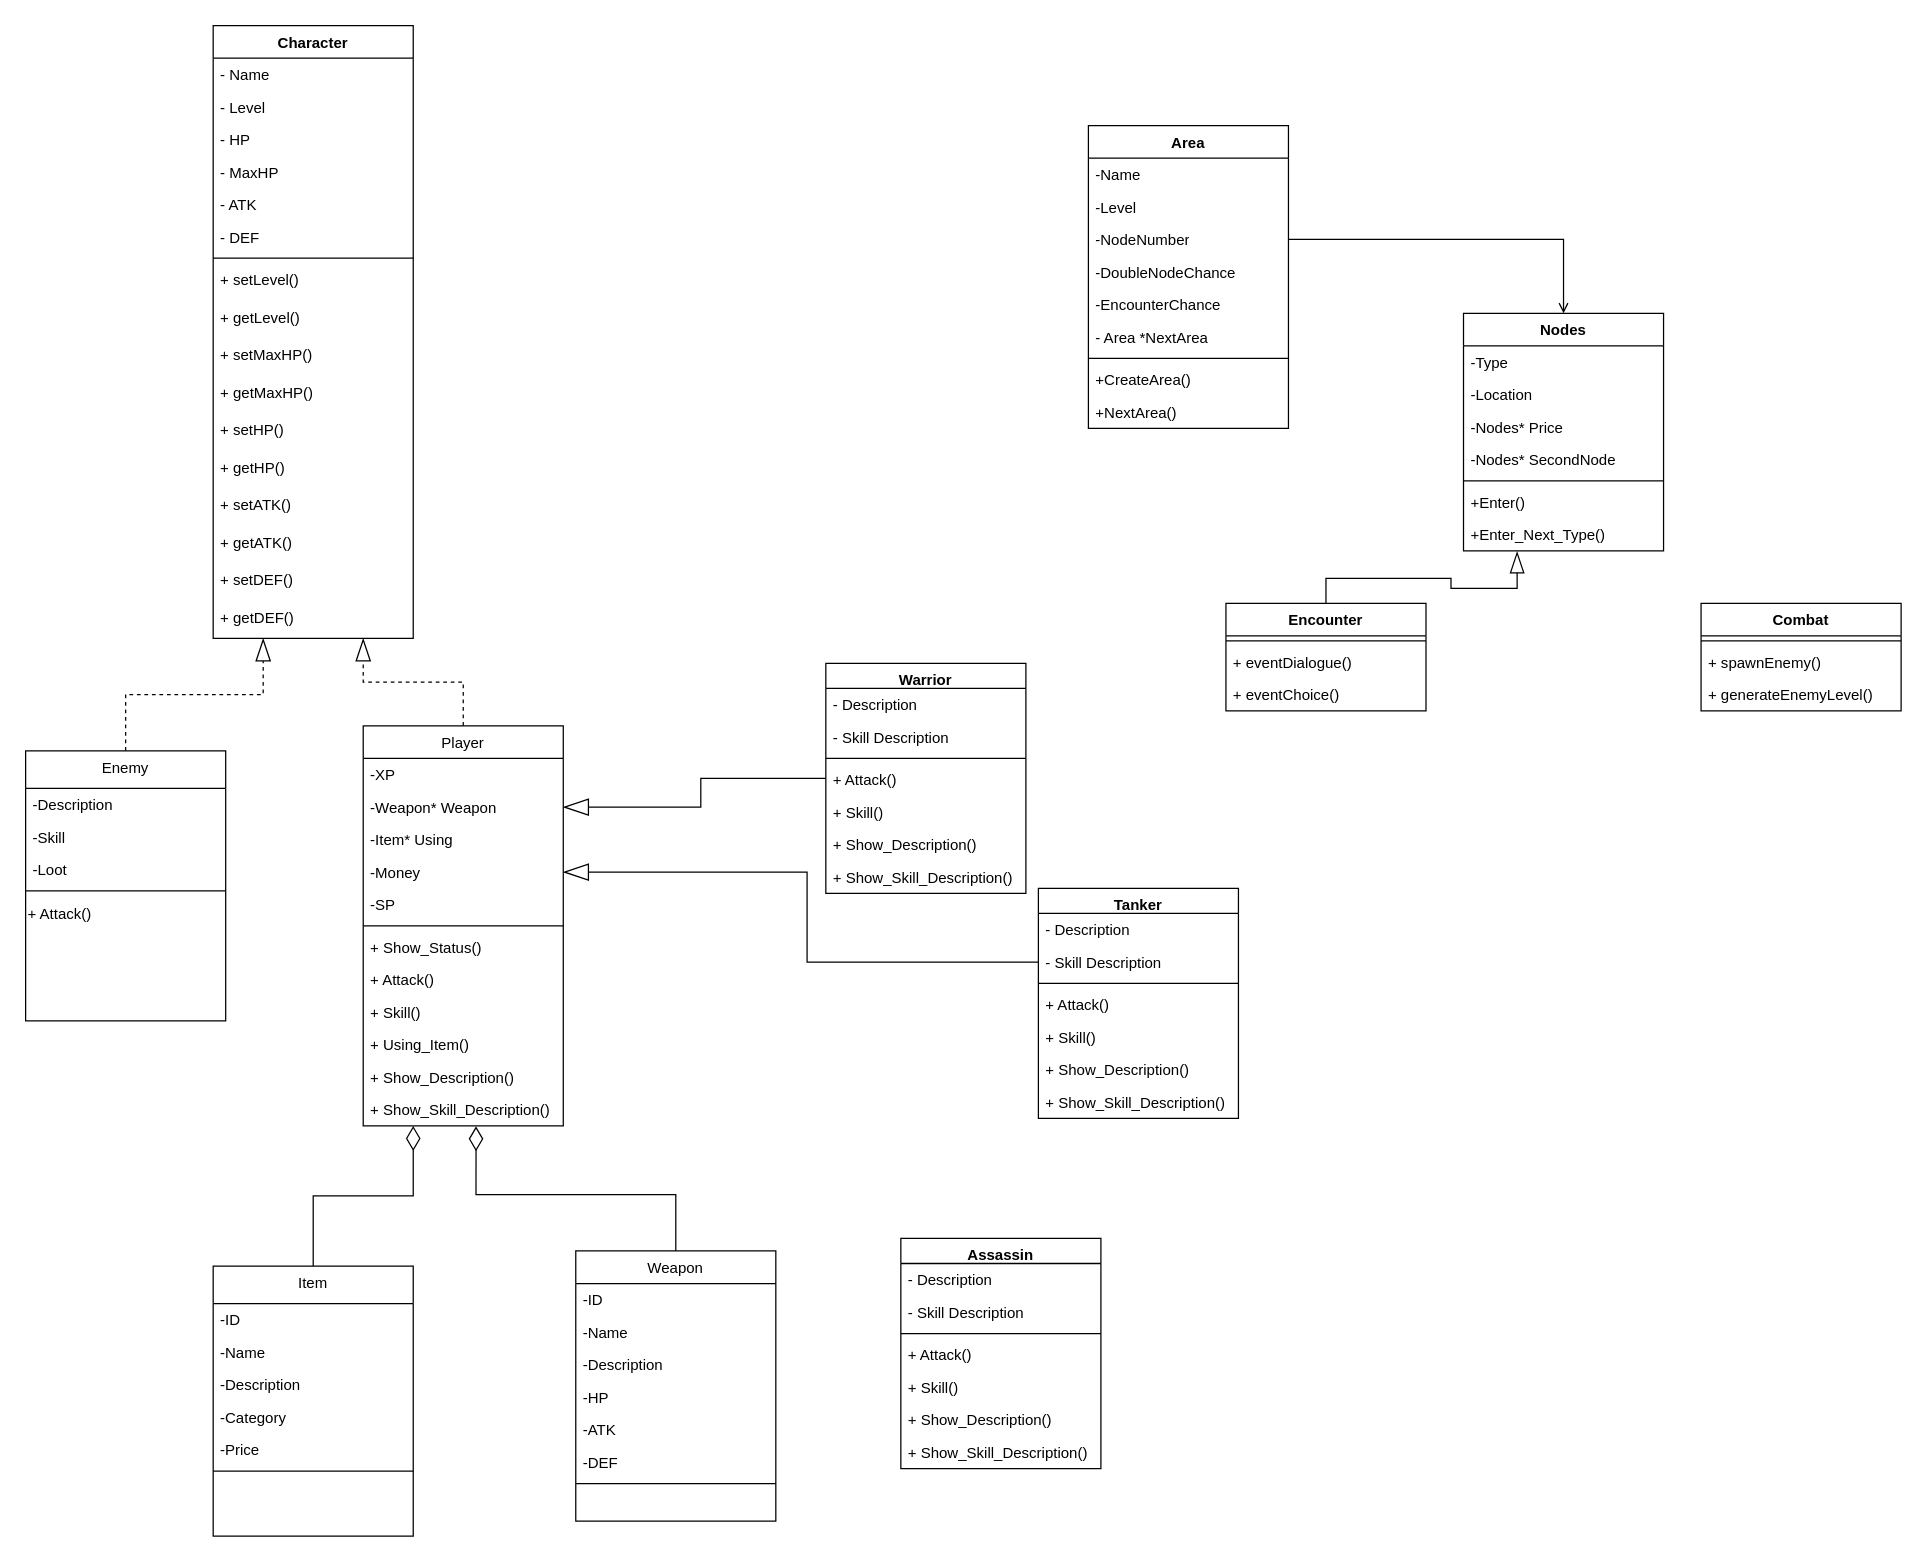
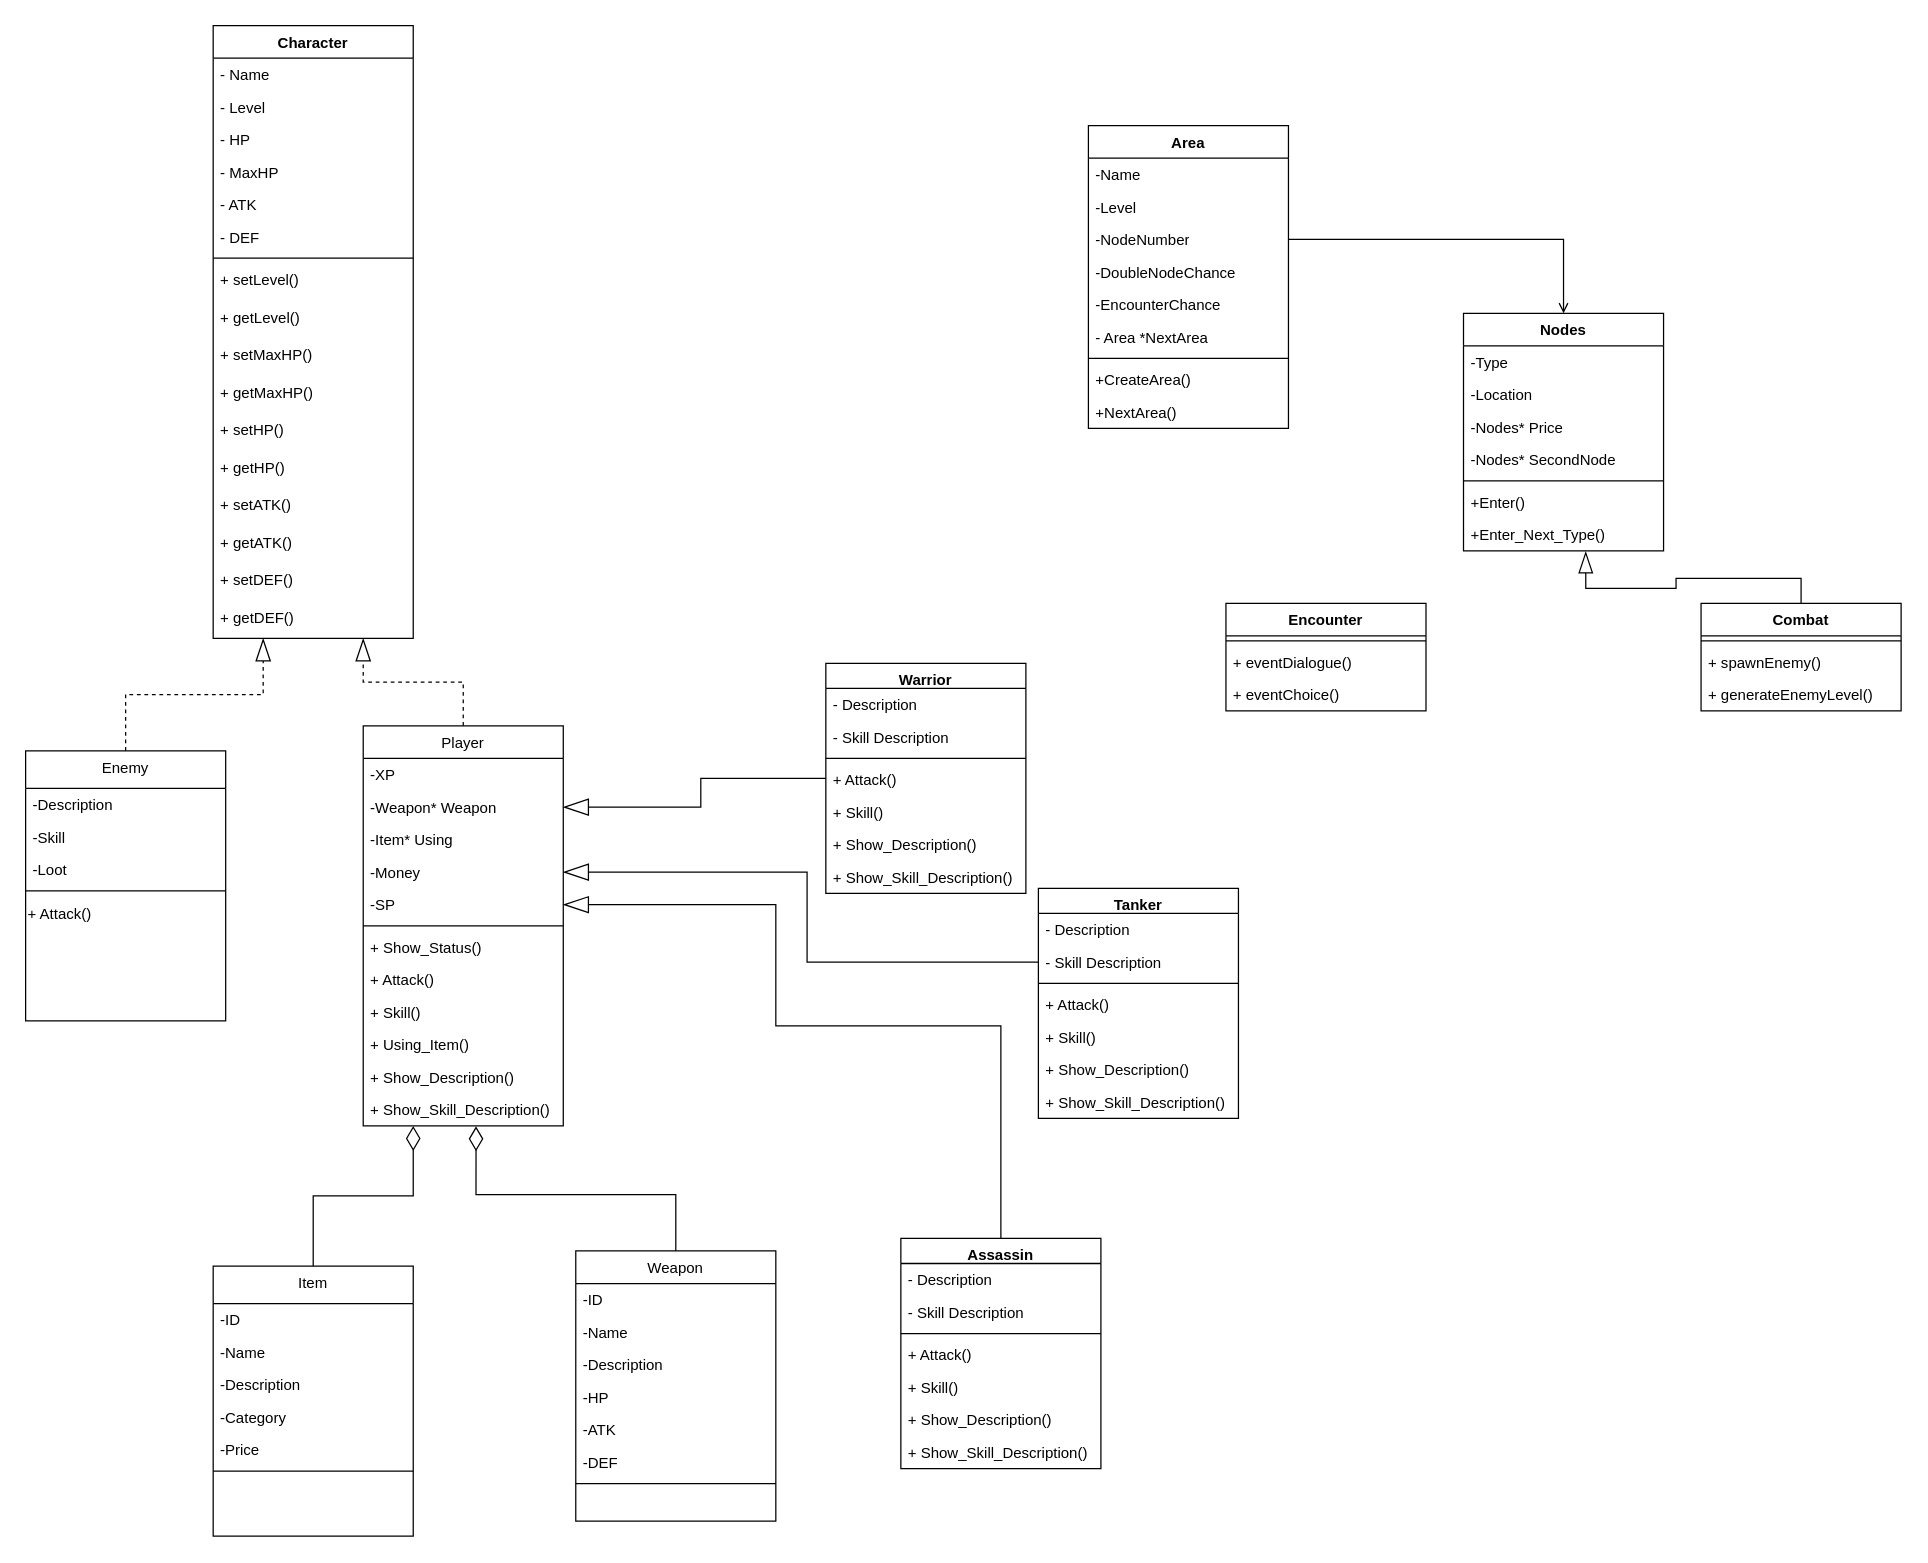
(1421, 578) -> none
none -> (1694, 578)
none -> (841, 1026)
